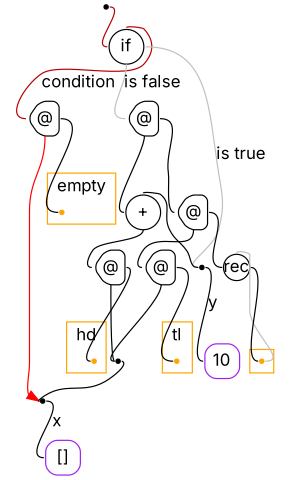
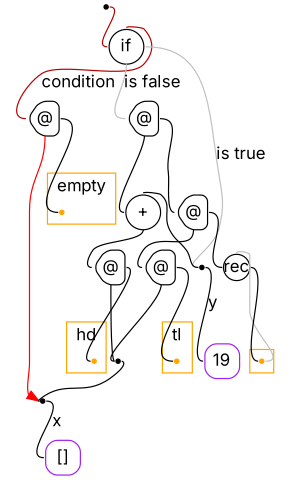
(222, 361) -> (222, 361)
